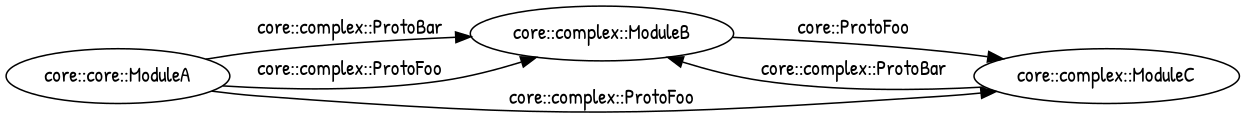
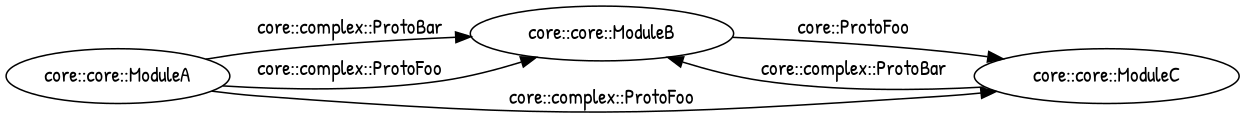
(602, 33) -> (602, 33)
(1107, 76) -> (1107, 76)
